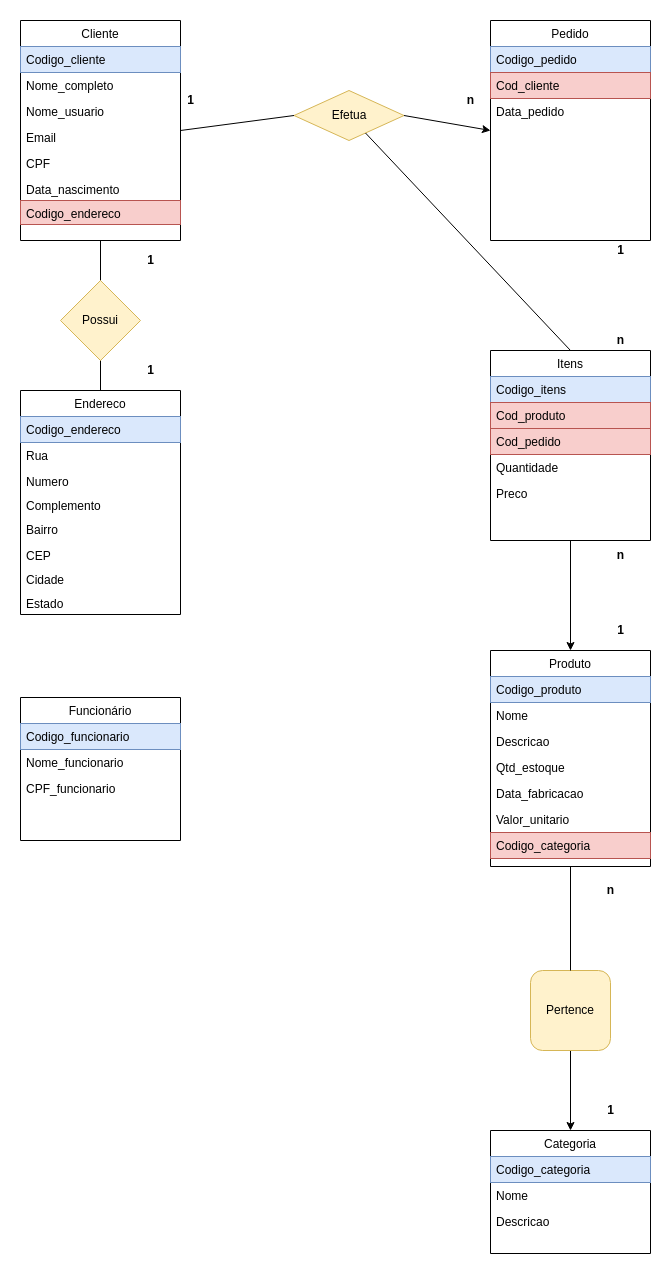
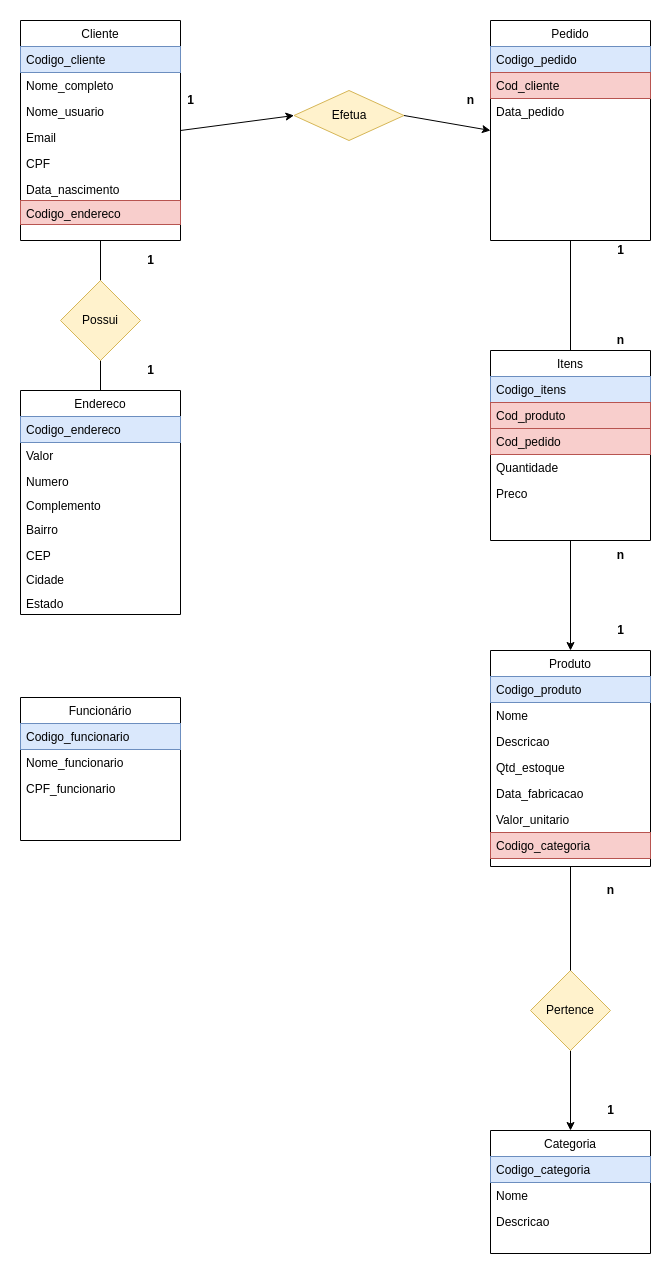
(289, 116) -> (286, 117)
(468, 242) -> (571, 297)
(36, 456) -> (41, 456)
(571, 1011) -> (571, 1011)
